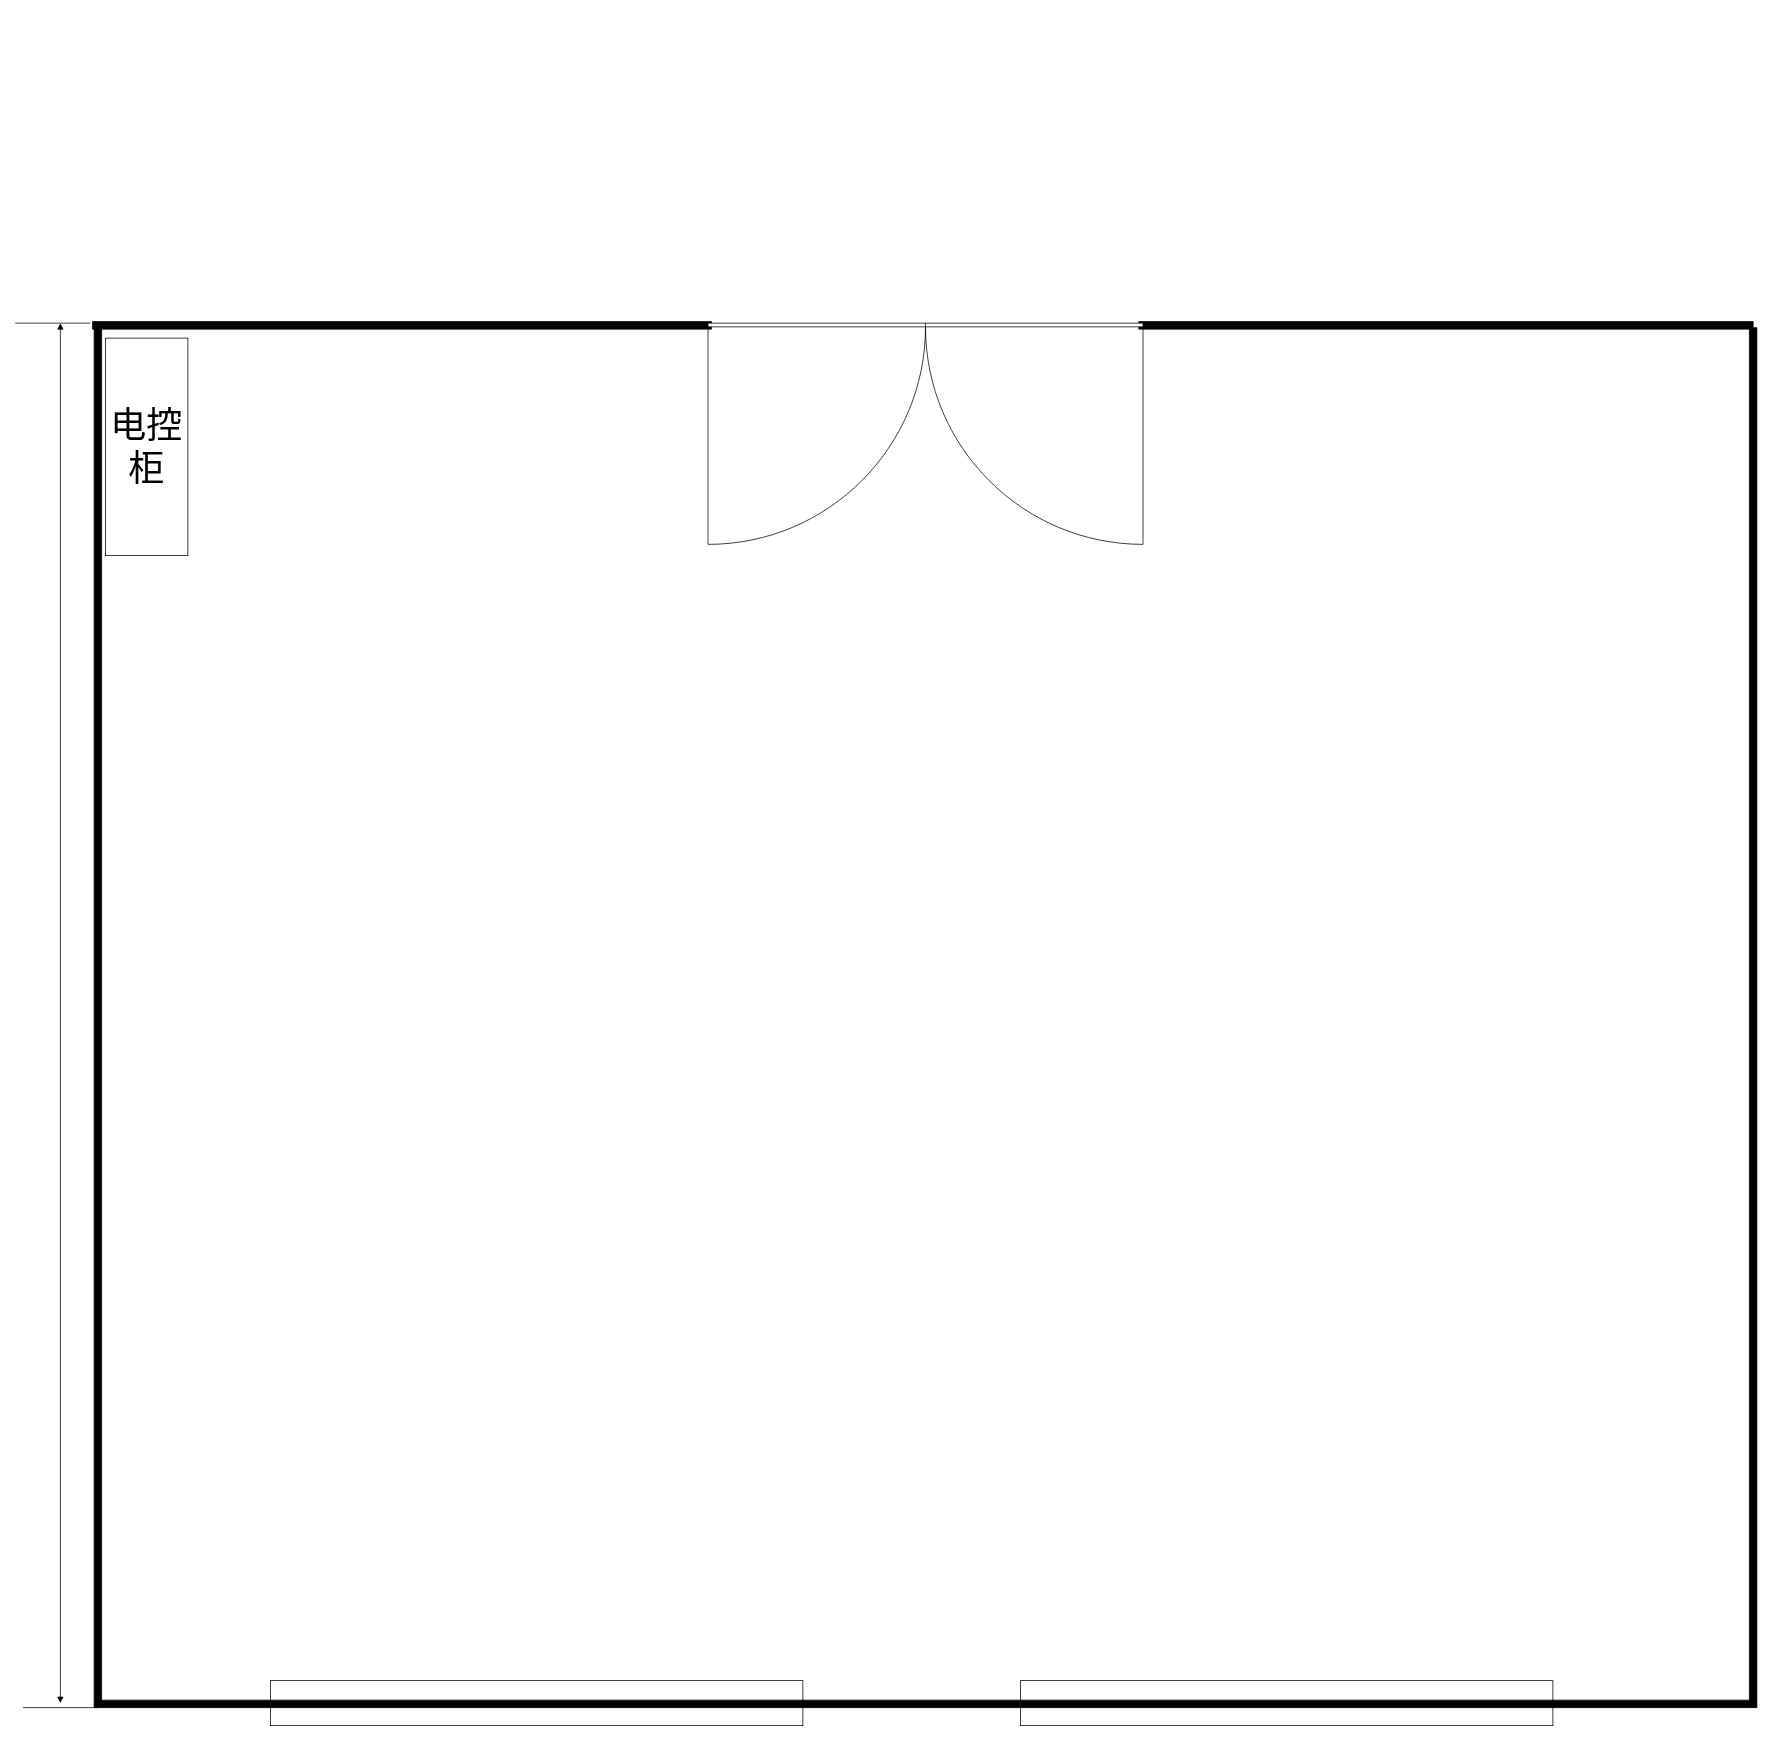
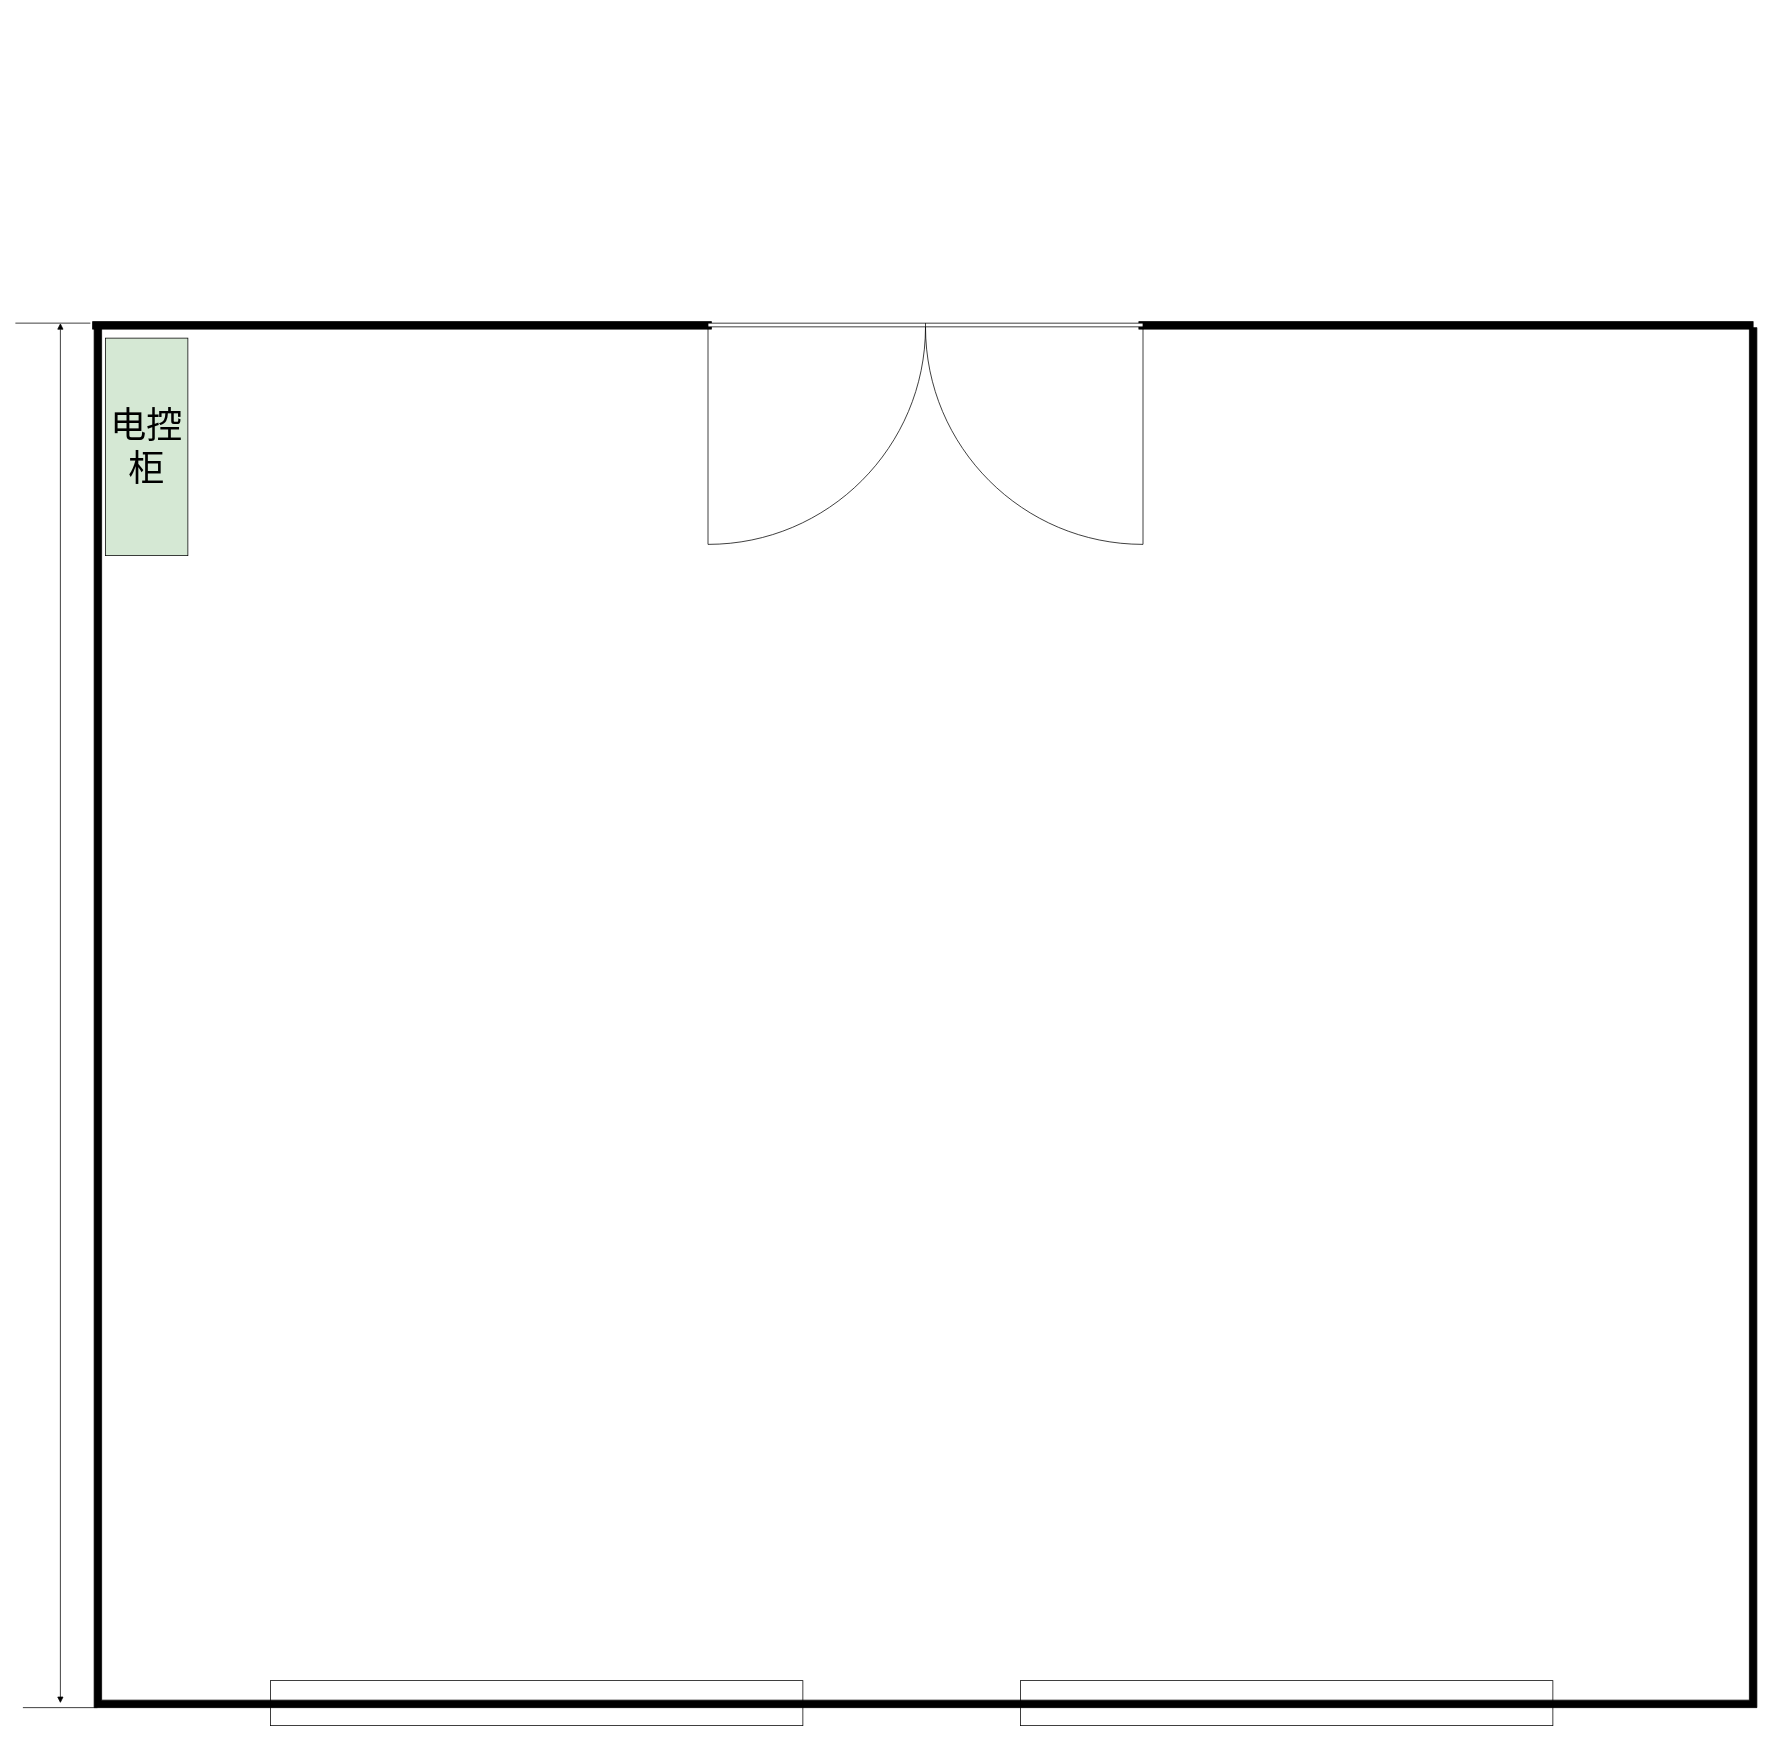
(147, 447) -> (147, 447)
